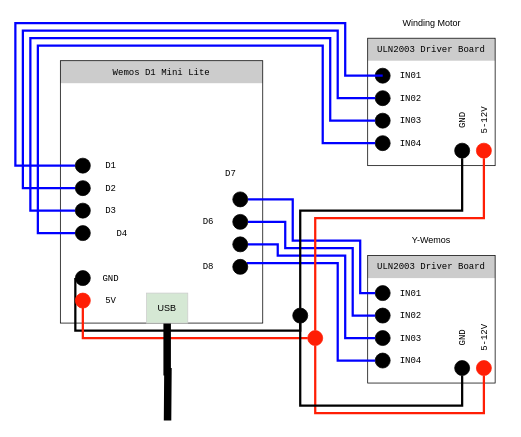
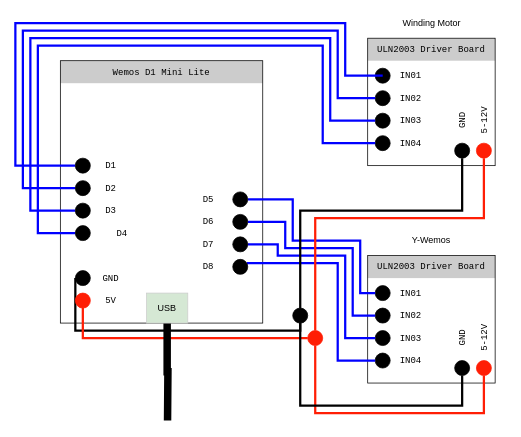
(231, 173) -> (209, 244)
none -> (209, 199)
